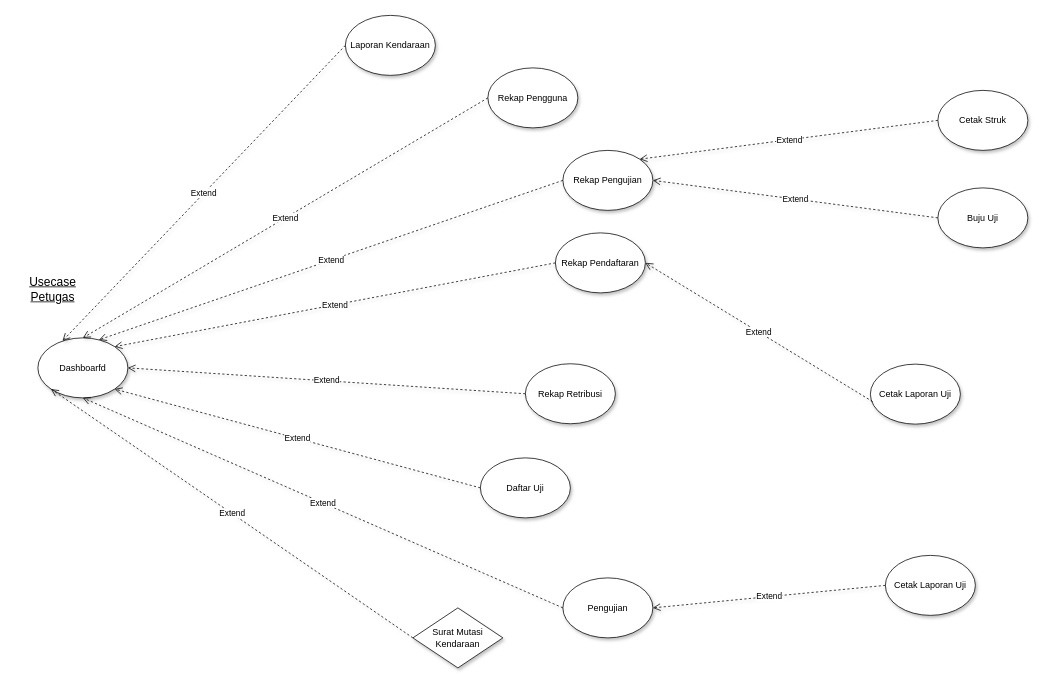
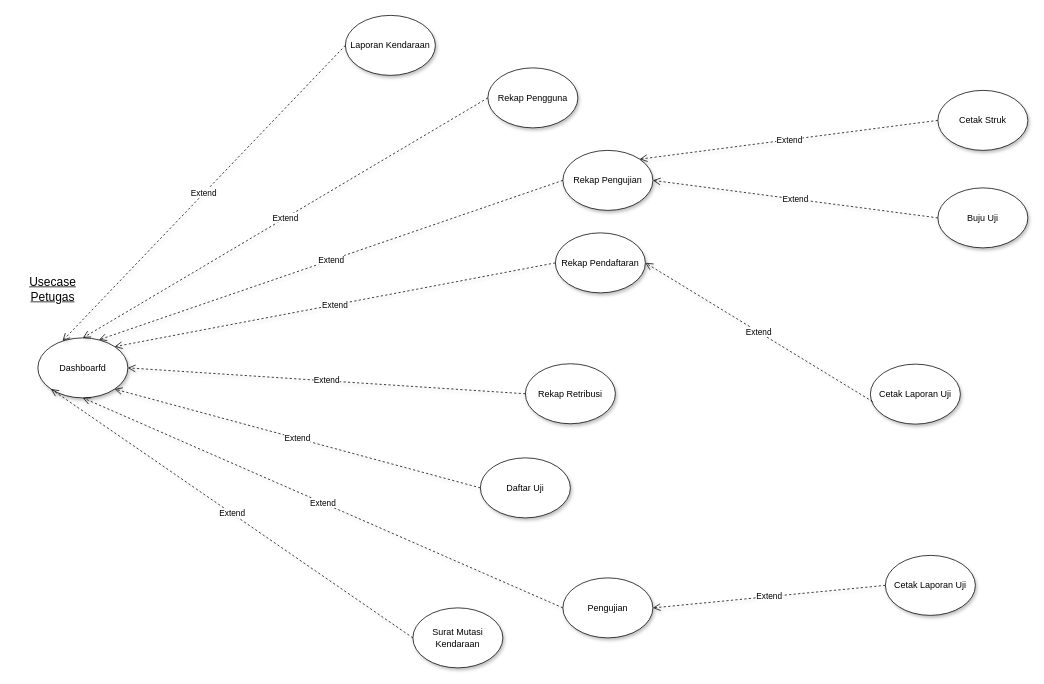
(458, 638) -> (458, 638)
